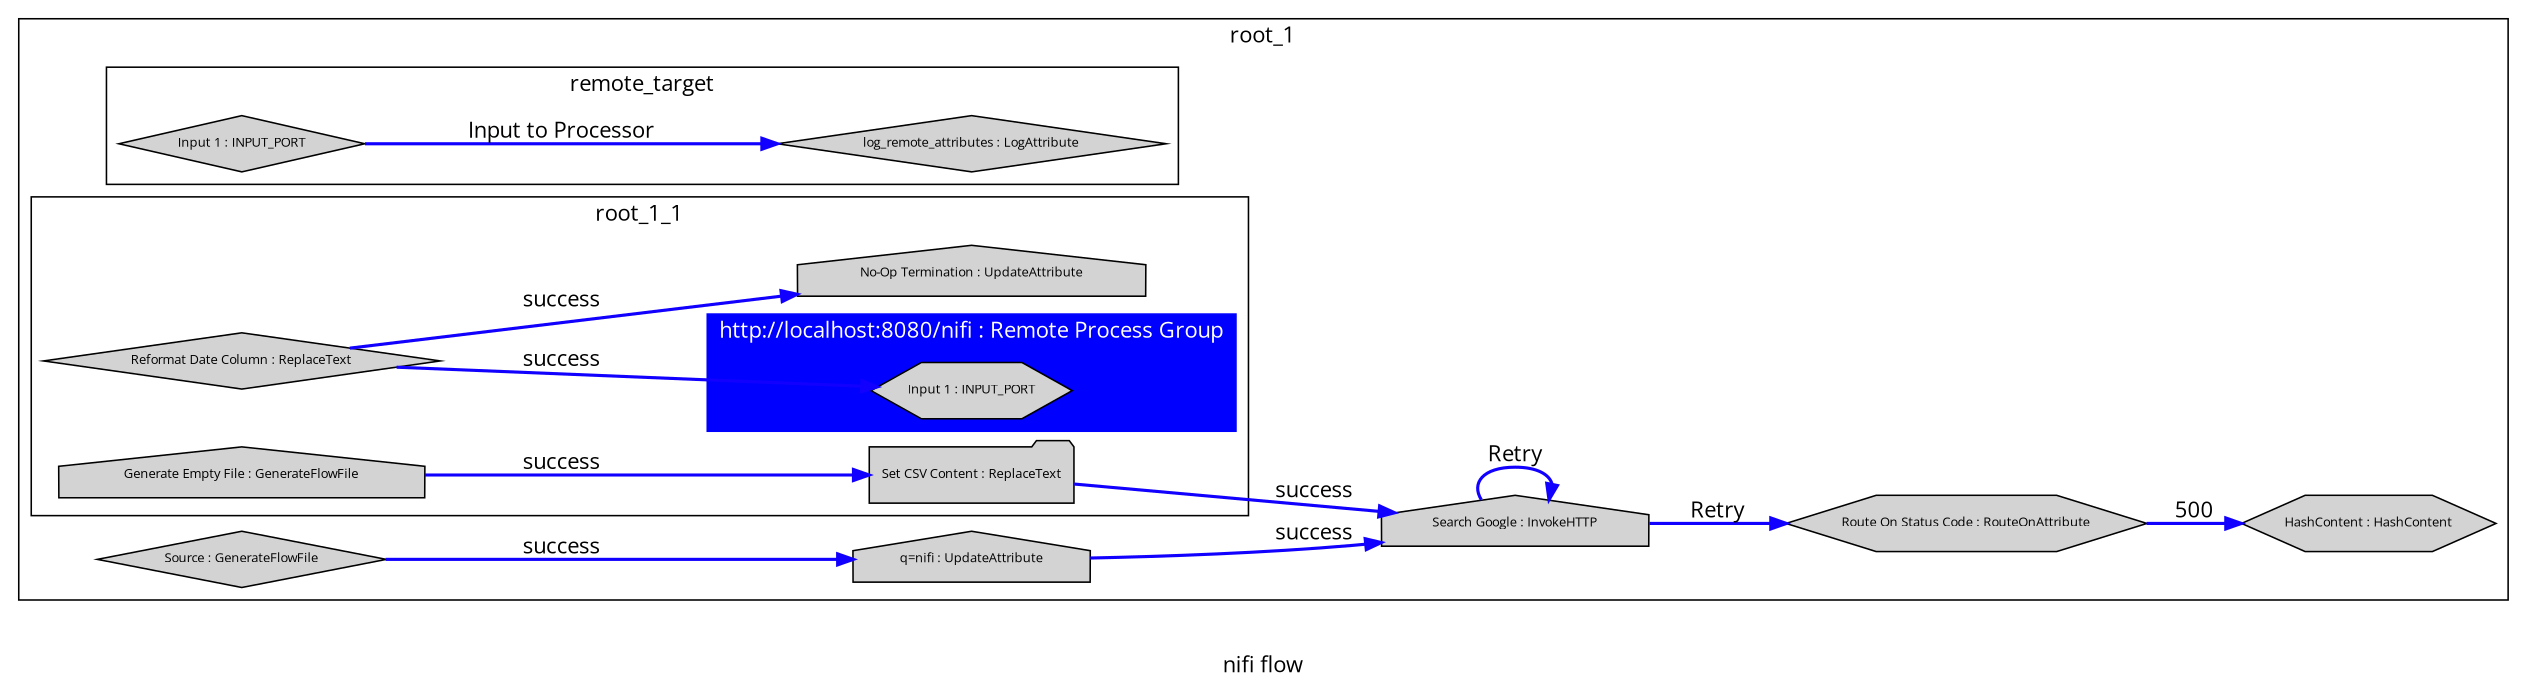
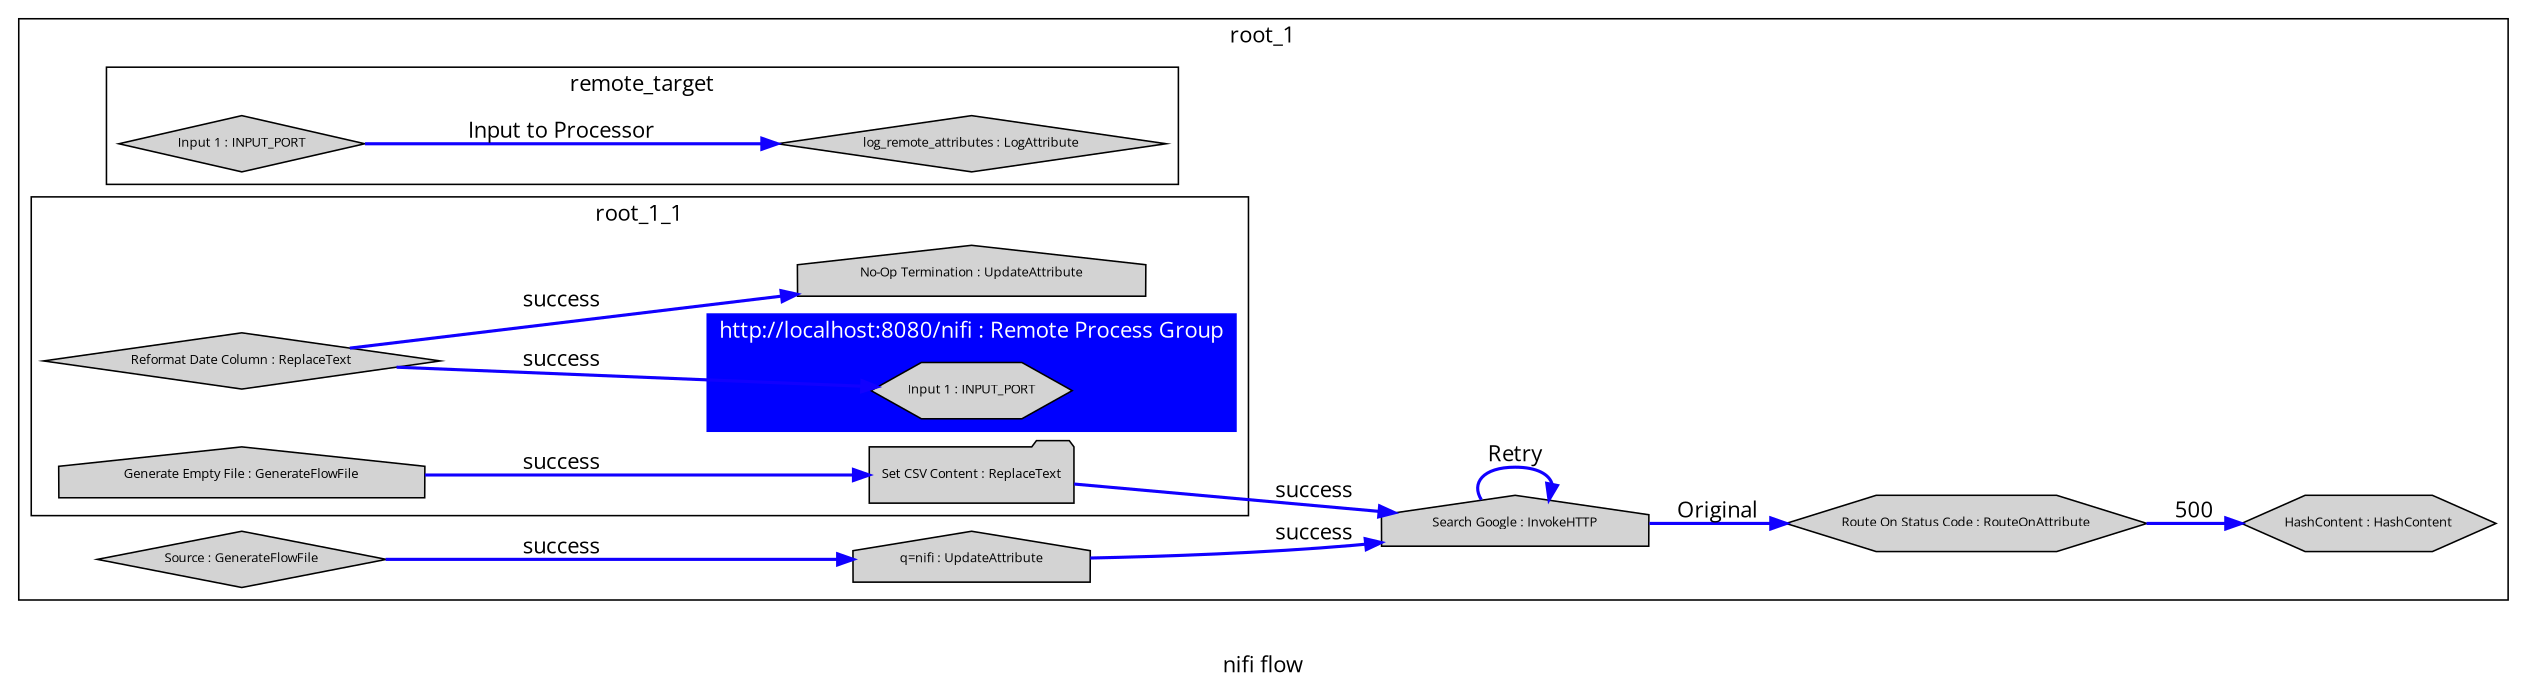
(1718, 512) -> (1718, 512)
